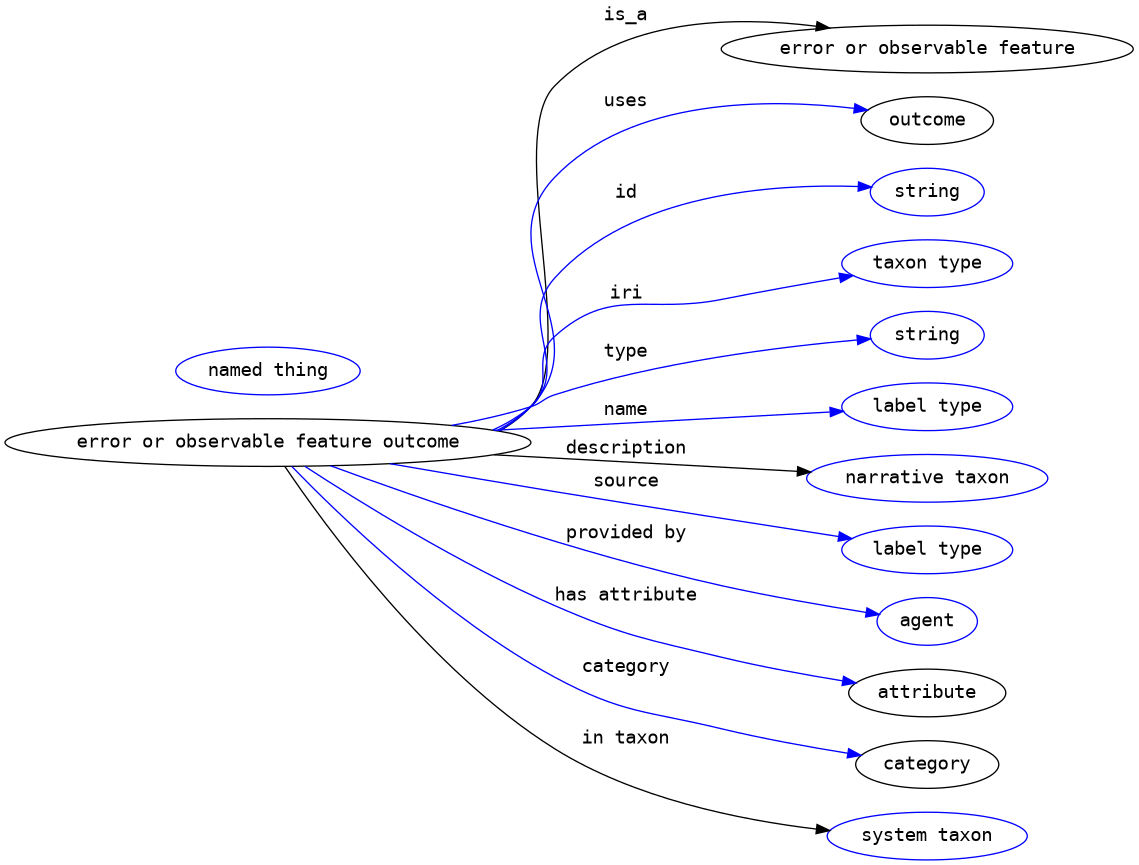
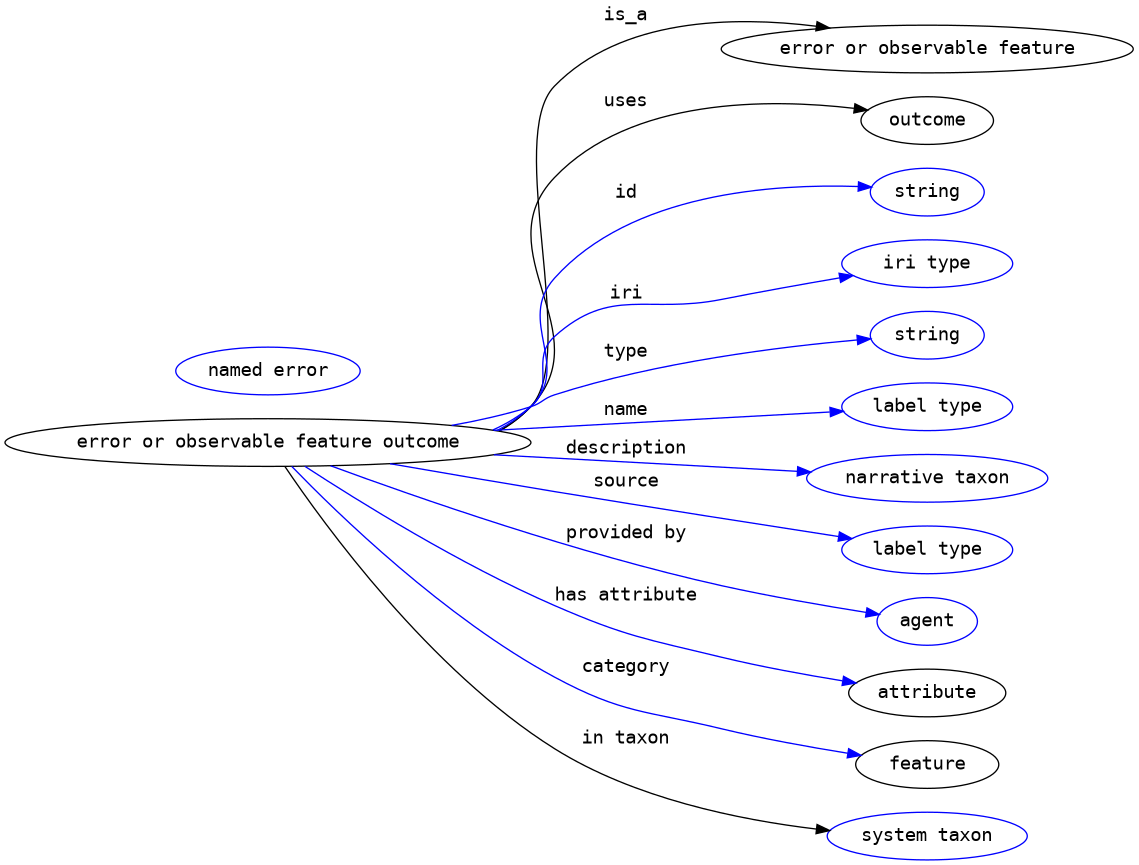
(567, 167) -> (567, 167)
(927, 264) -> (927, 264)
(268, 371) -> (268, 371)
(646, 463) -> (646, 463)
(927, 765) -> (927, 765)
